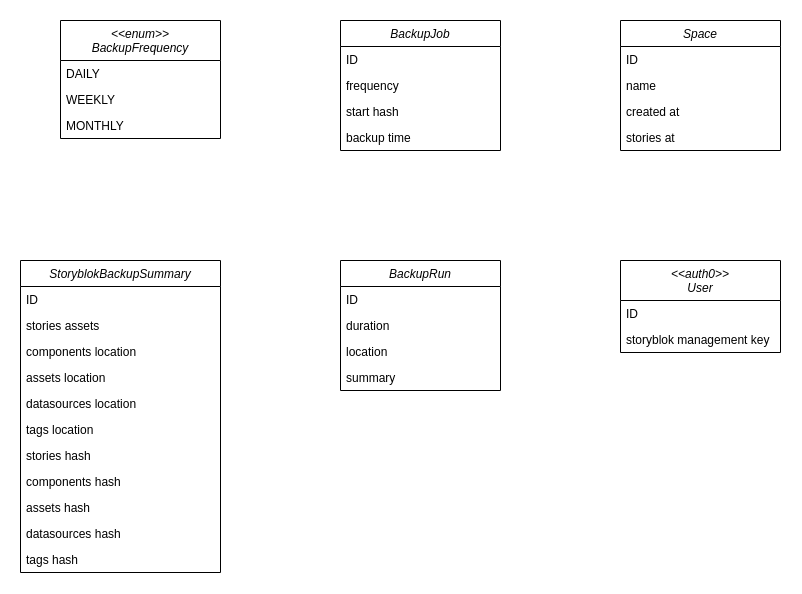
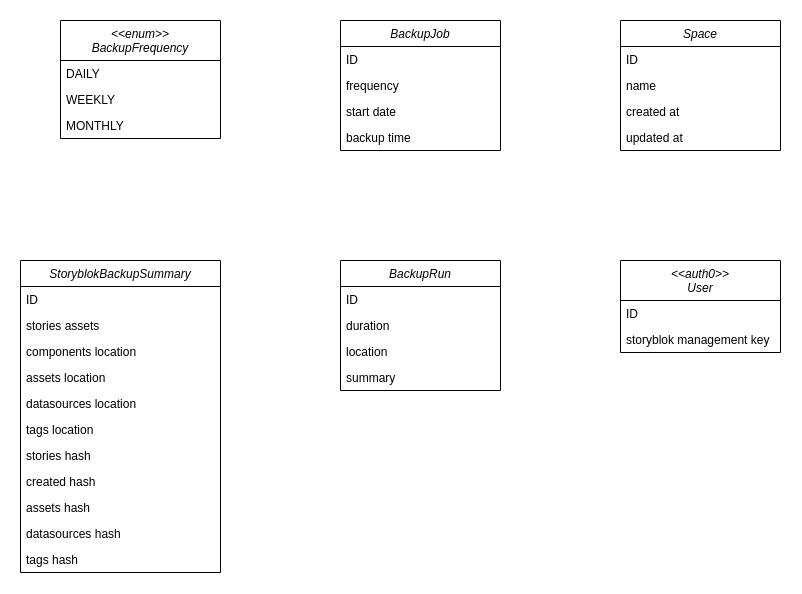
(378, 112) -> (378, 112)
(656, 138) -> (658, 138)
(75, 482) -> (65, 482)
